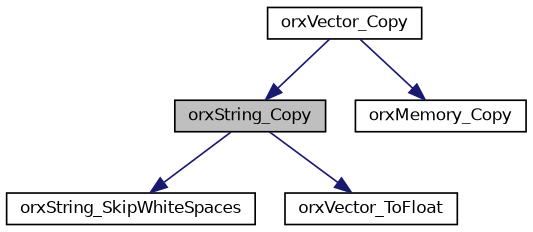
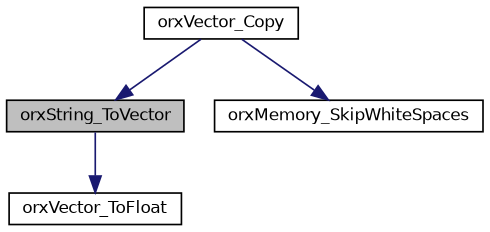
(250, 116) -> (95, 116)
(441, 116) -> (349, 116)
(131, 209) -> none
